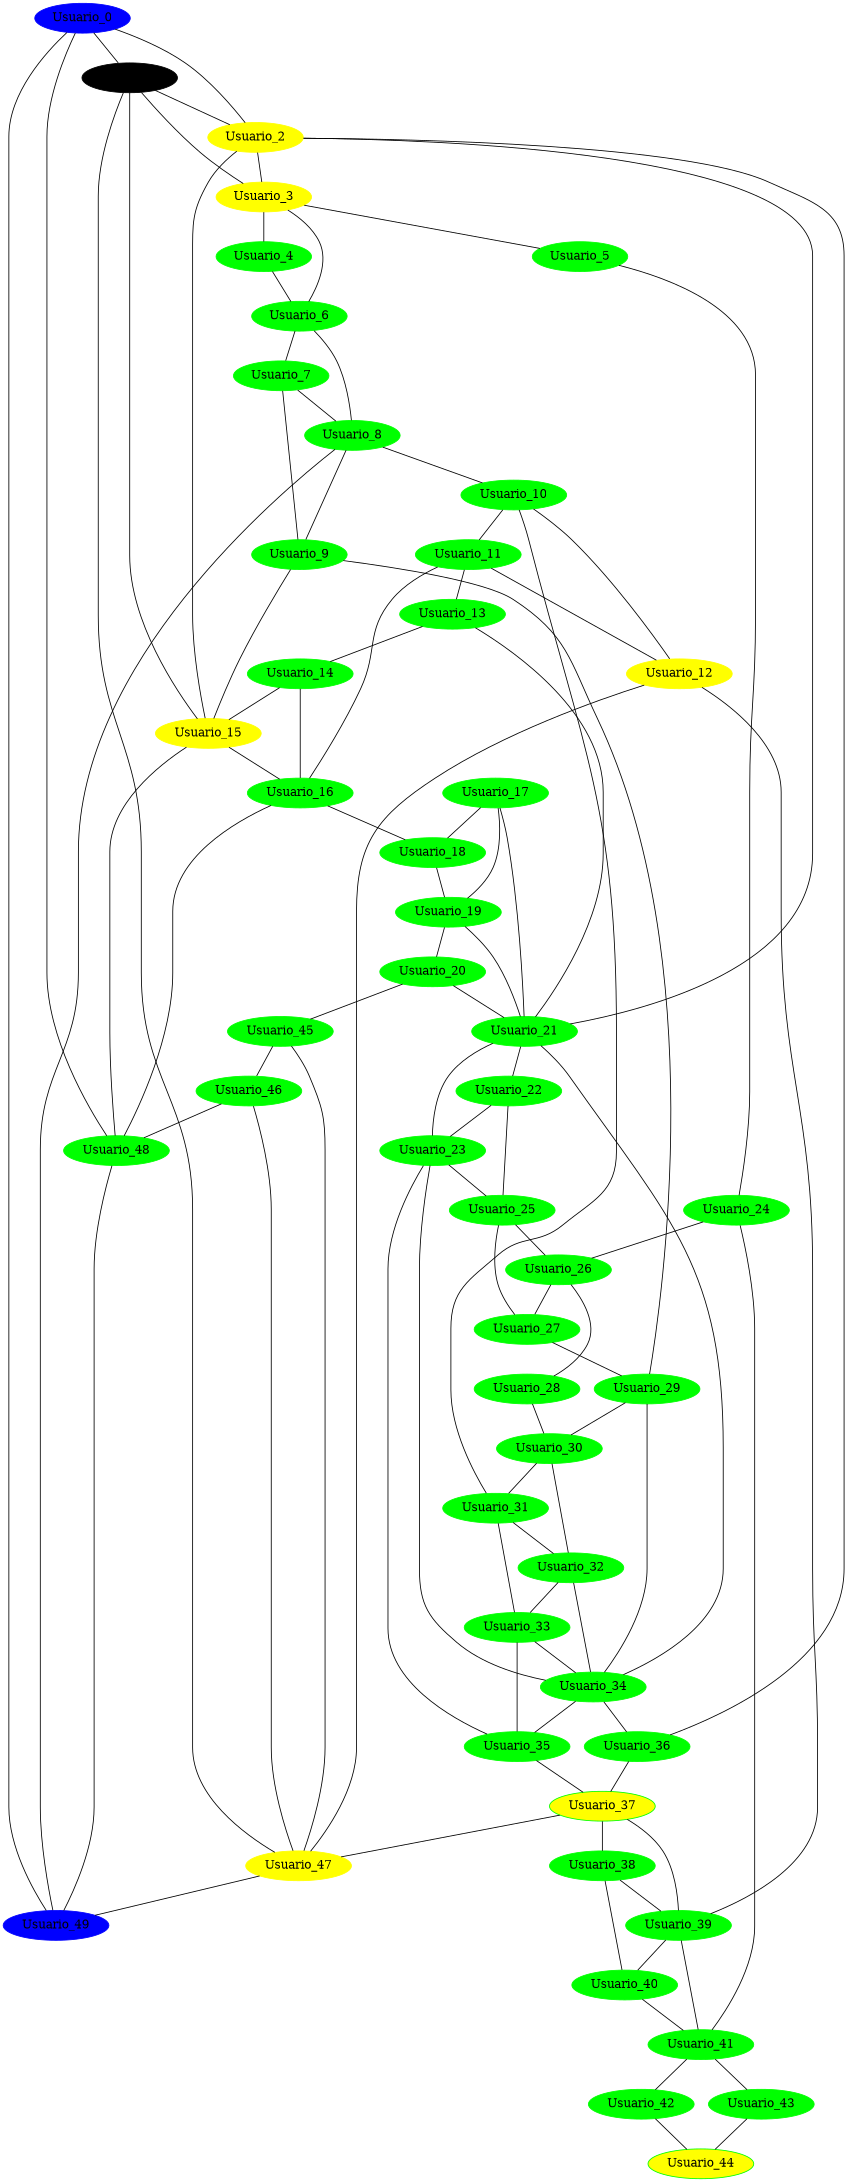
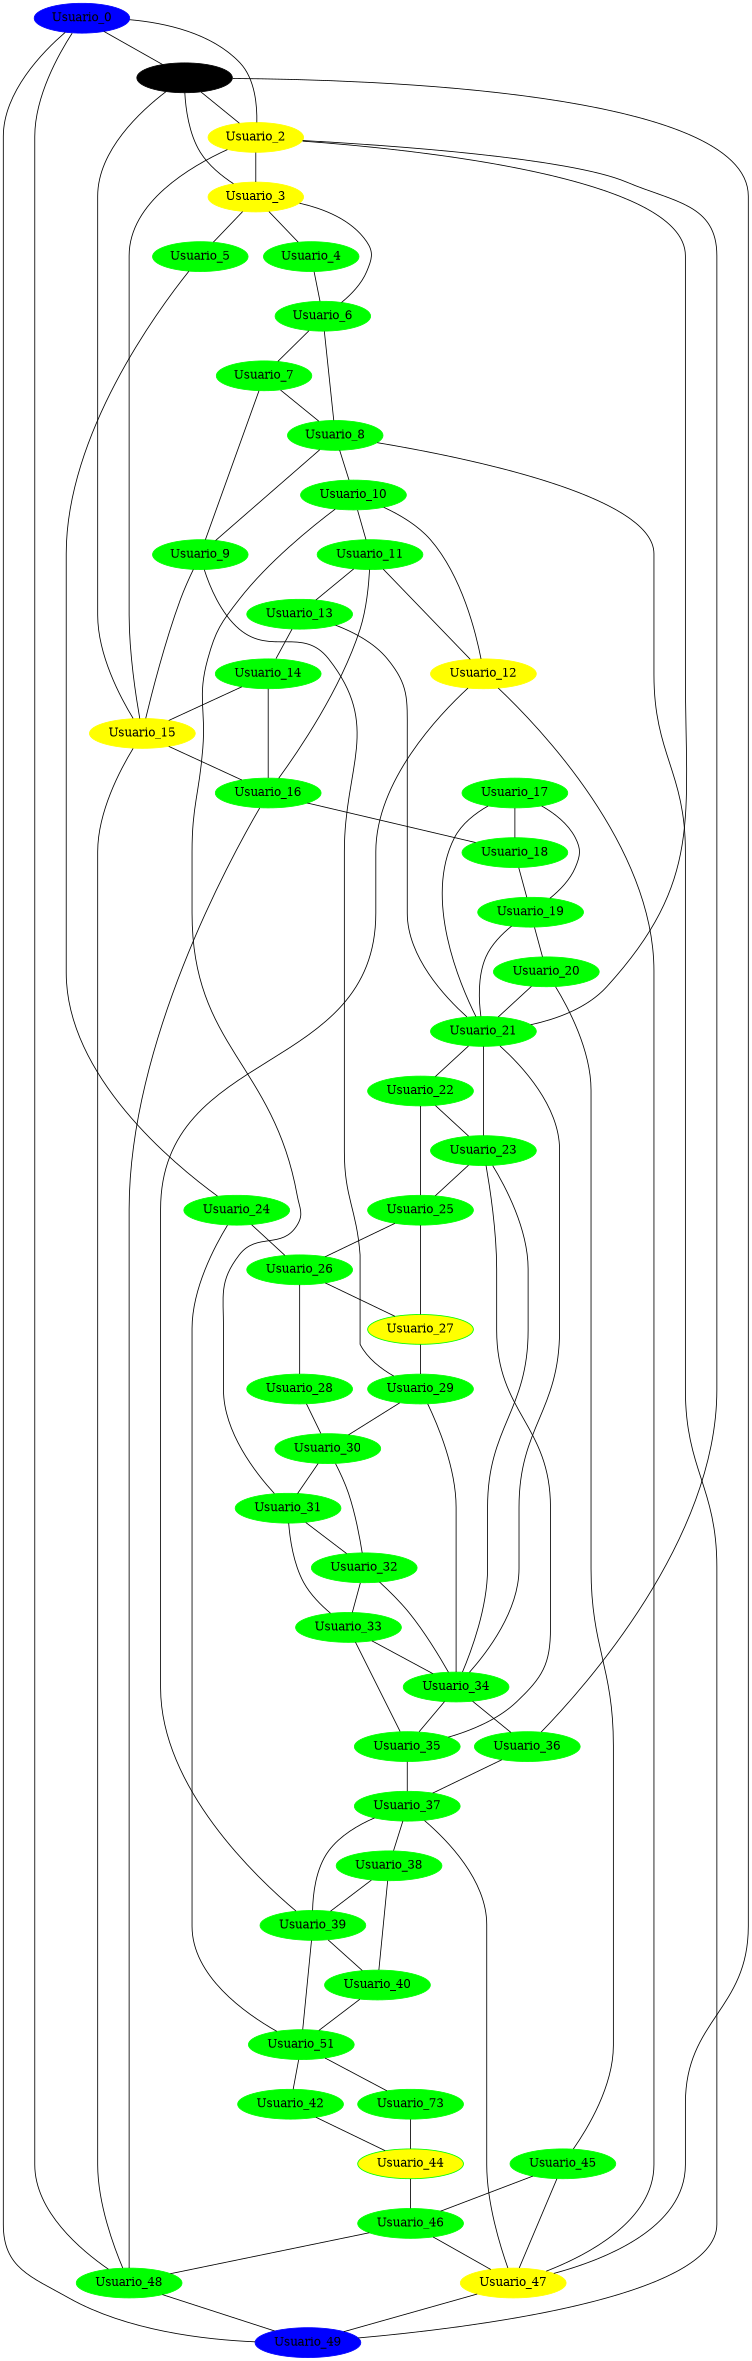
(527, 1329) -> (421, 1329)
(602, 1806) -> (407, 1806)
(701, 2045) -> (301, 2045)
(761, 2104) -> (411, 2104)
none -> (411, 2194)
